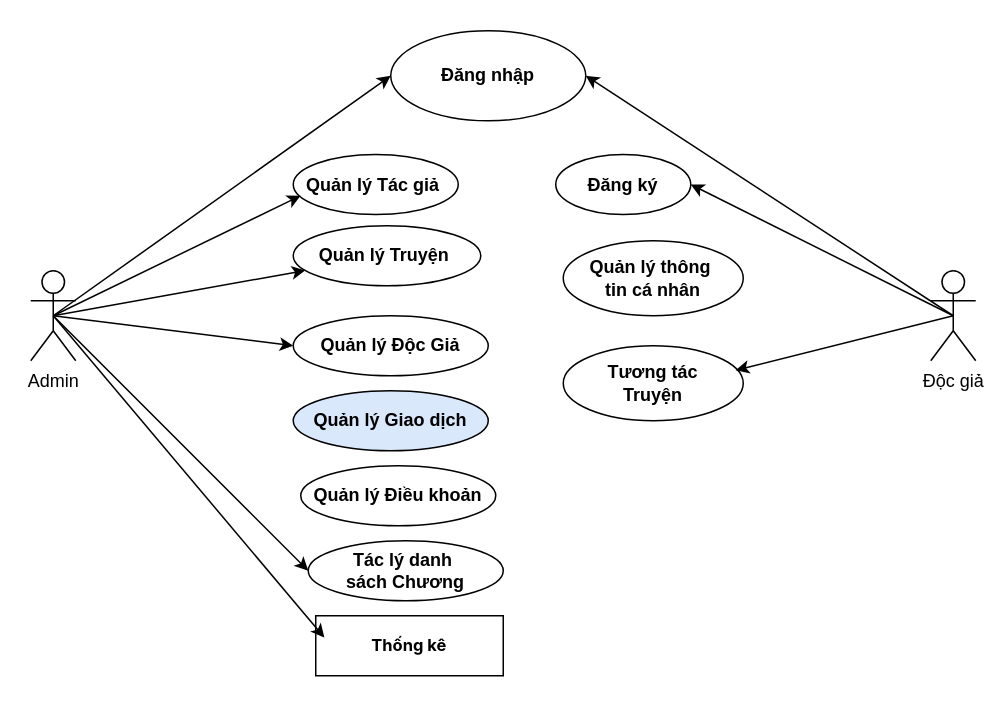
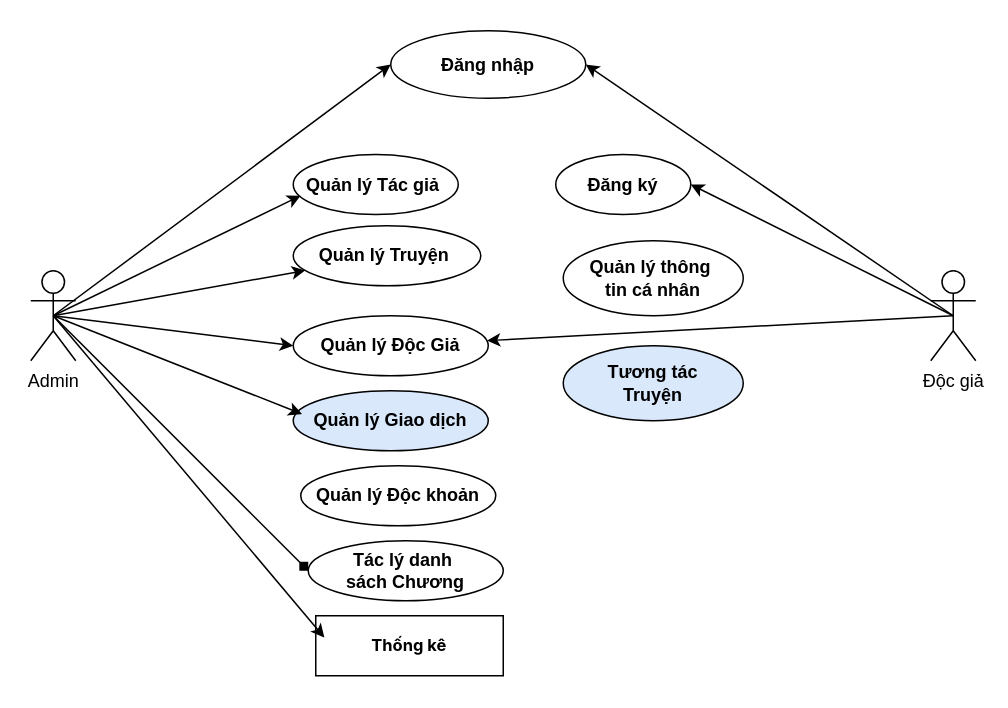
(488, 76) -> (488, 65)
(848, 342) -> (723, 328)
none -> (176, 364)
(653, 383) -> (653, 383)
(398, 496) -> (398, 496)
(300, 563) -> (299, 562)
